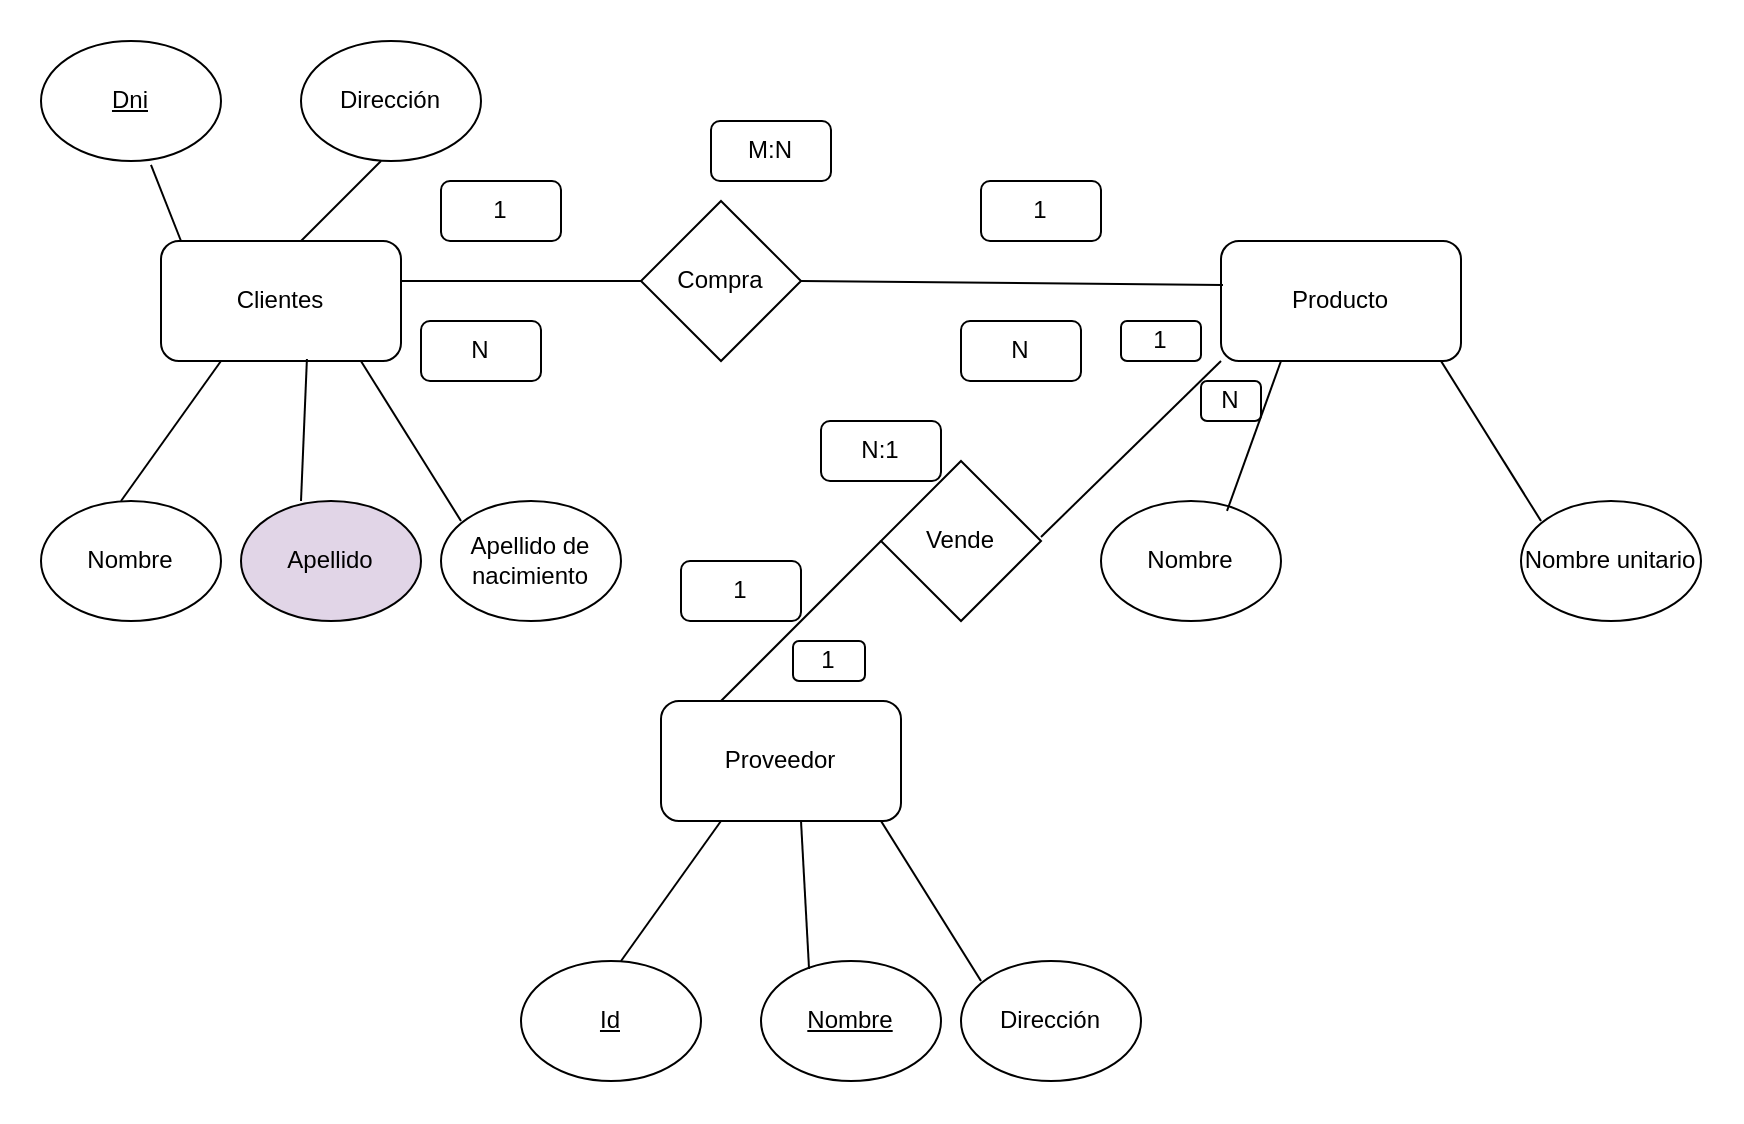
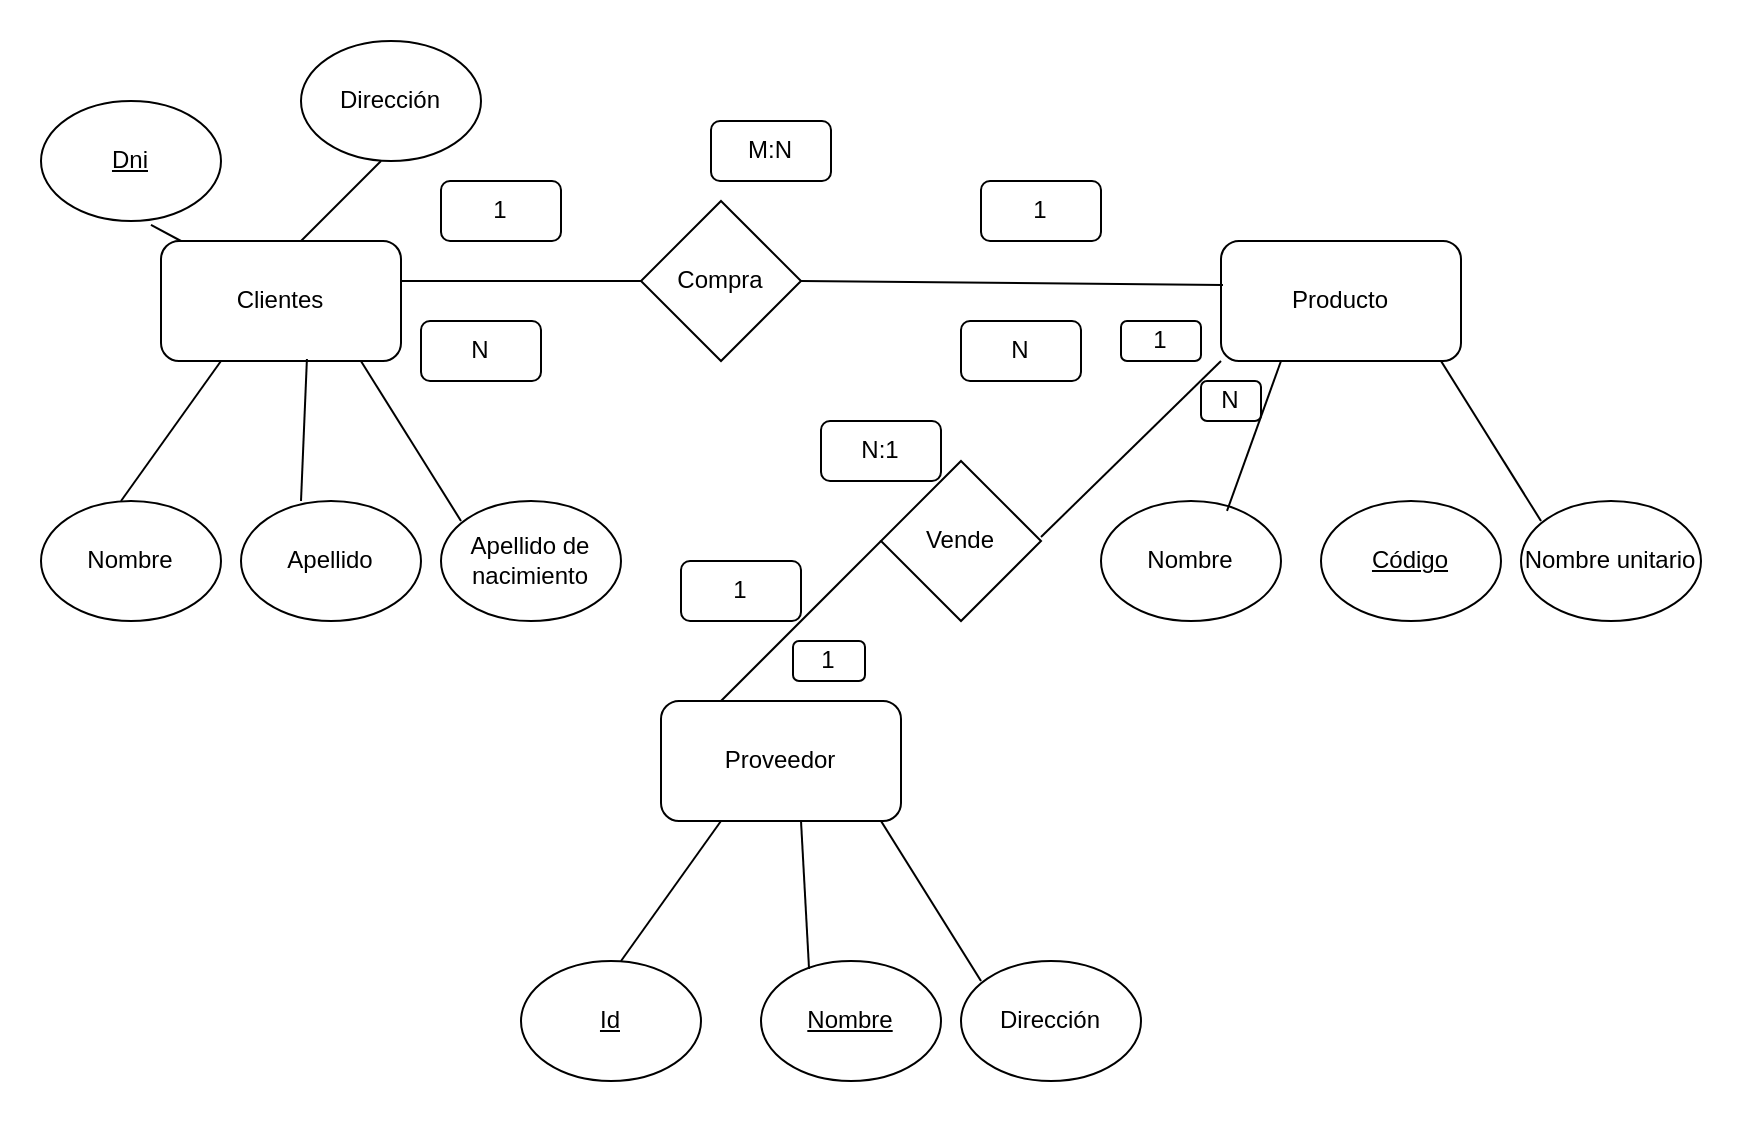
(131, 101) -> (131, 161)
(331, 561) -> (331, 561)
none -> (1411, 561)
